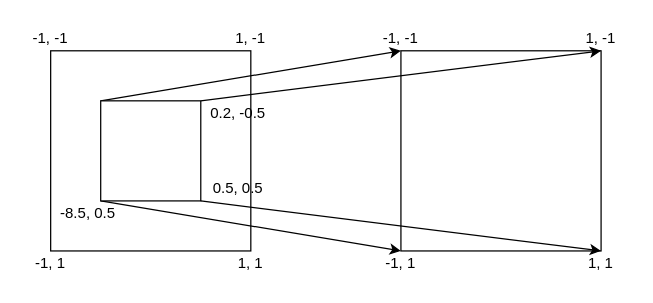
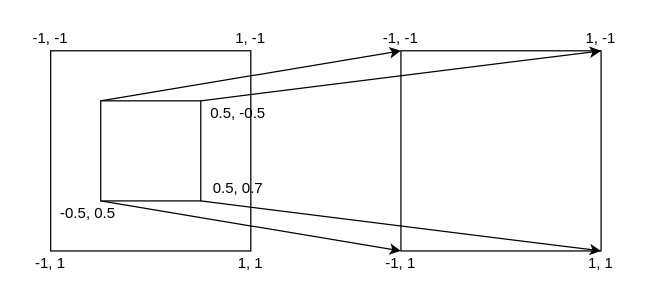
(238, 113) -> (238, 113)
(238, 188) -> (238, 188)
(88, 213) -> (88, 213)
